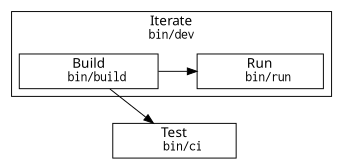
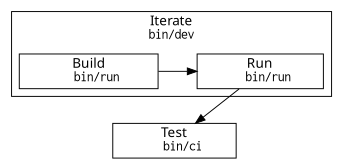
(97, 77) -> (97, 77)
(128, 103) -> (221, 103)
